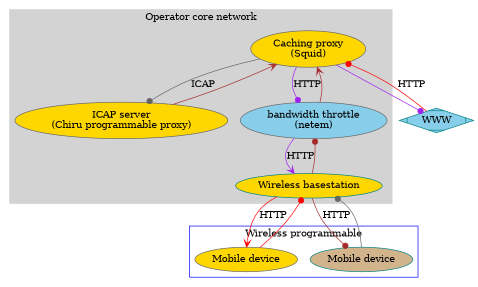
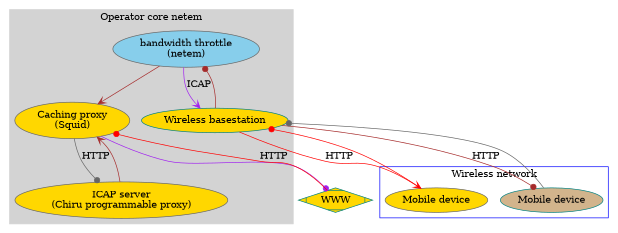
(201, 17) -> (151, 17)
(292, 82) -> none
(203, 85) -> (96, 156)
(436, 120) -> (336, 200)
(300, 156) -> (199, 85)
(304, 234) -> (494, 175)
